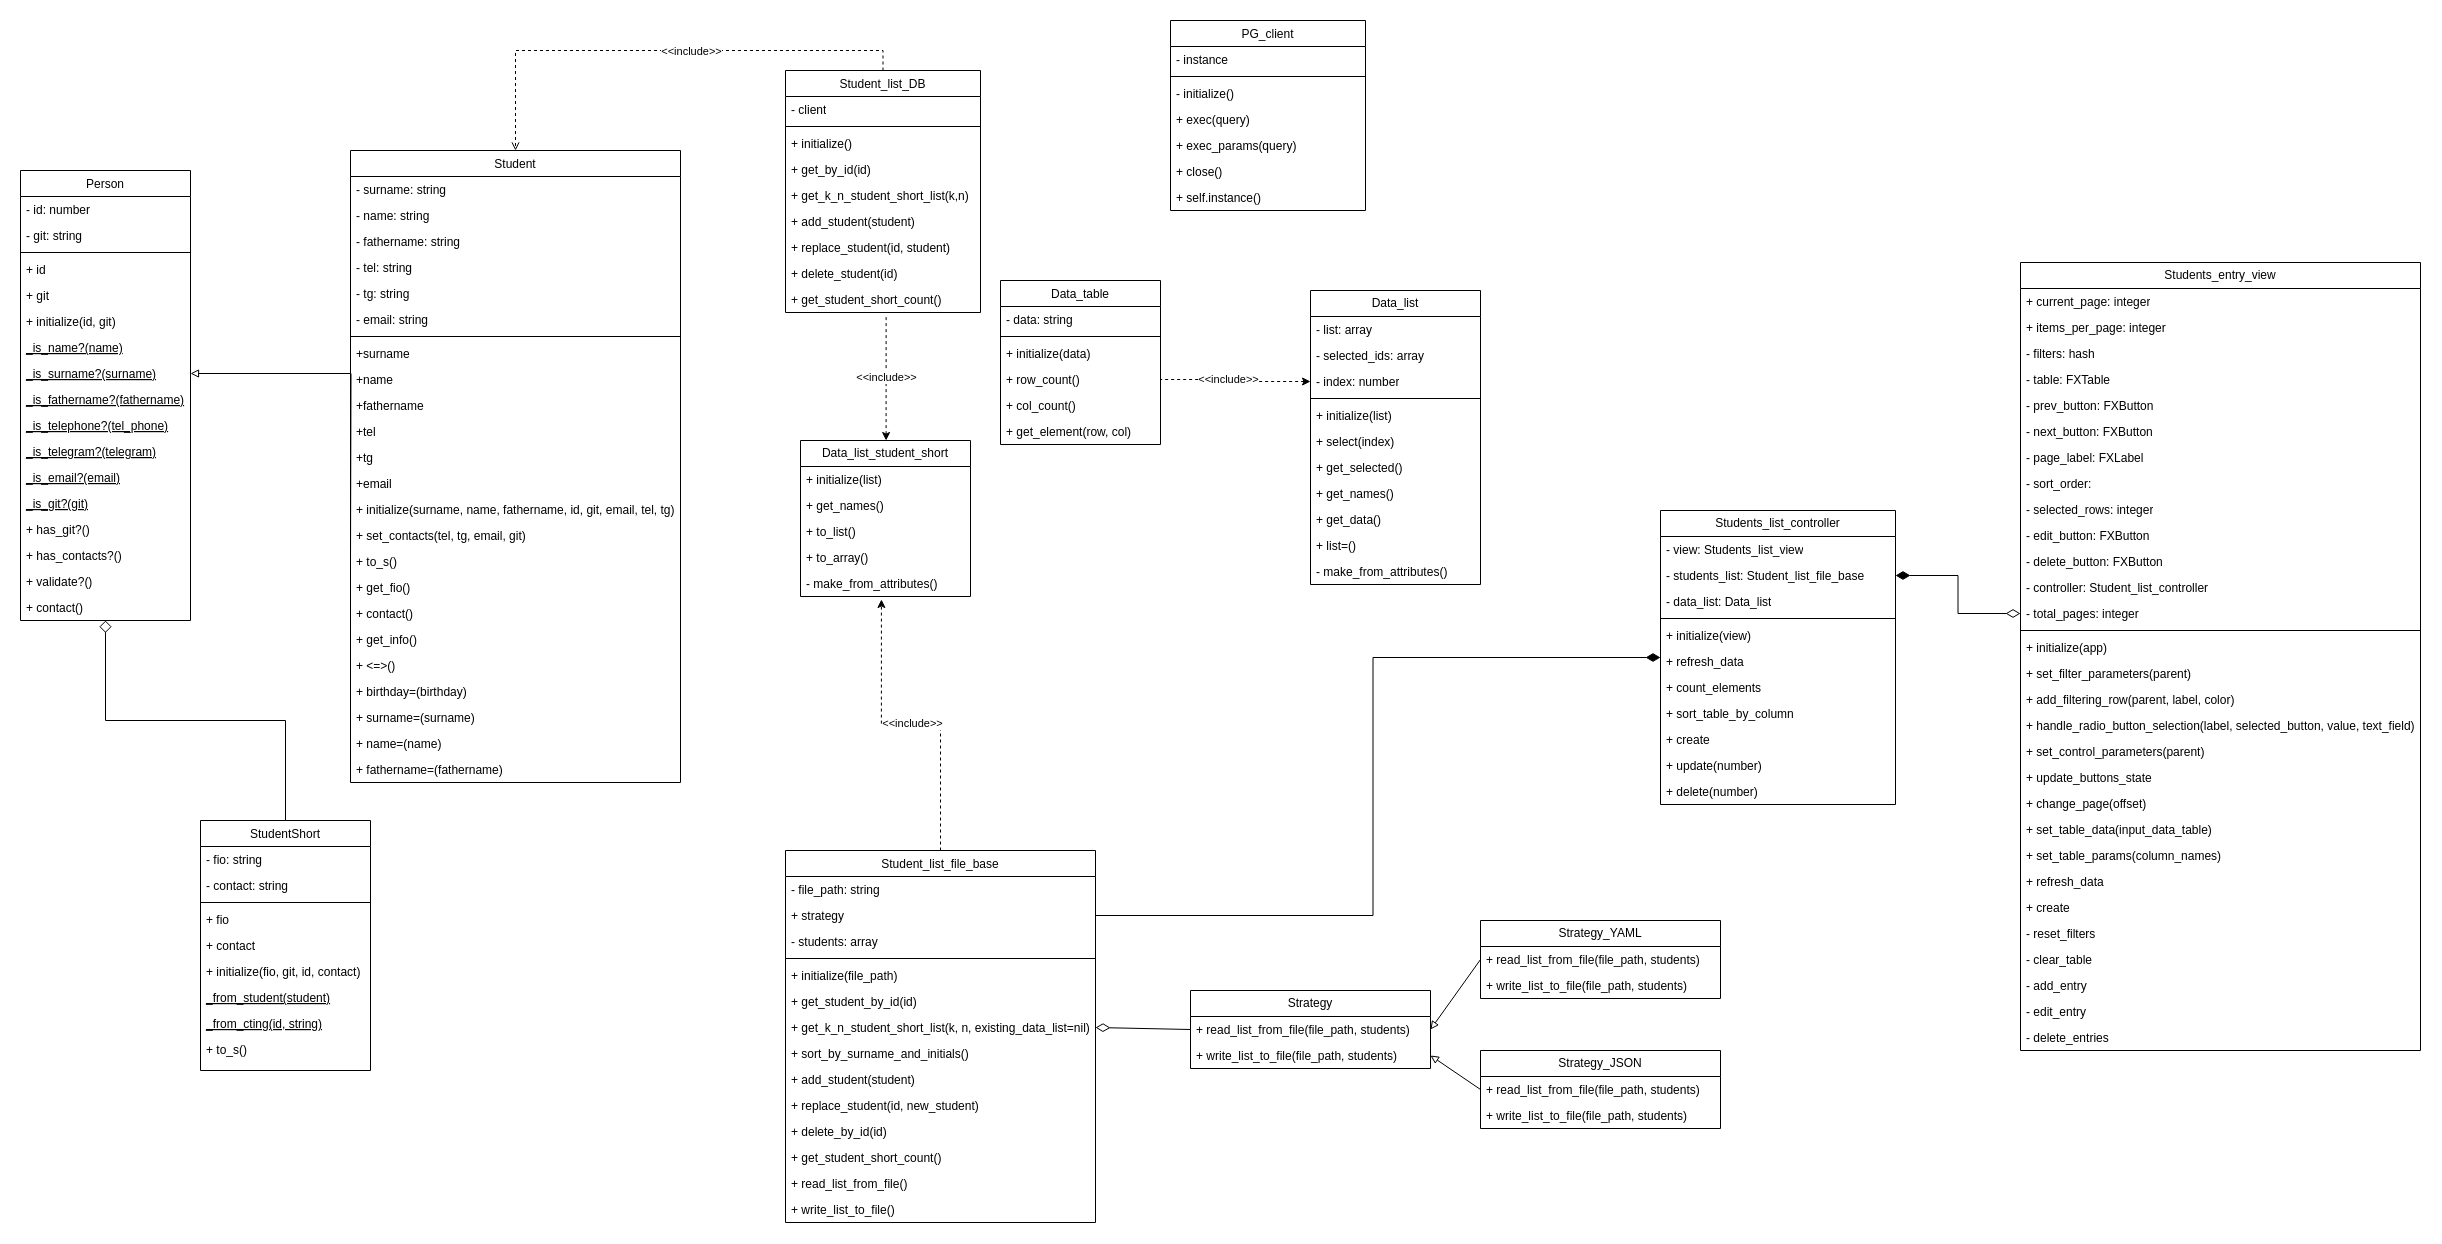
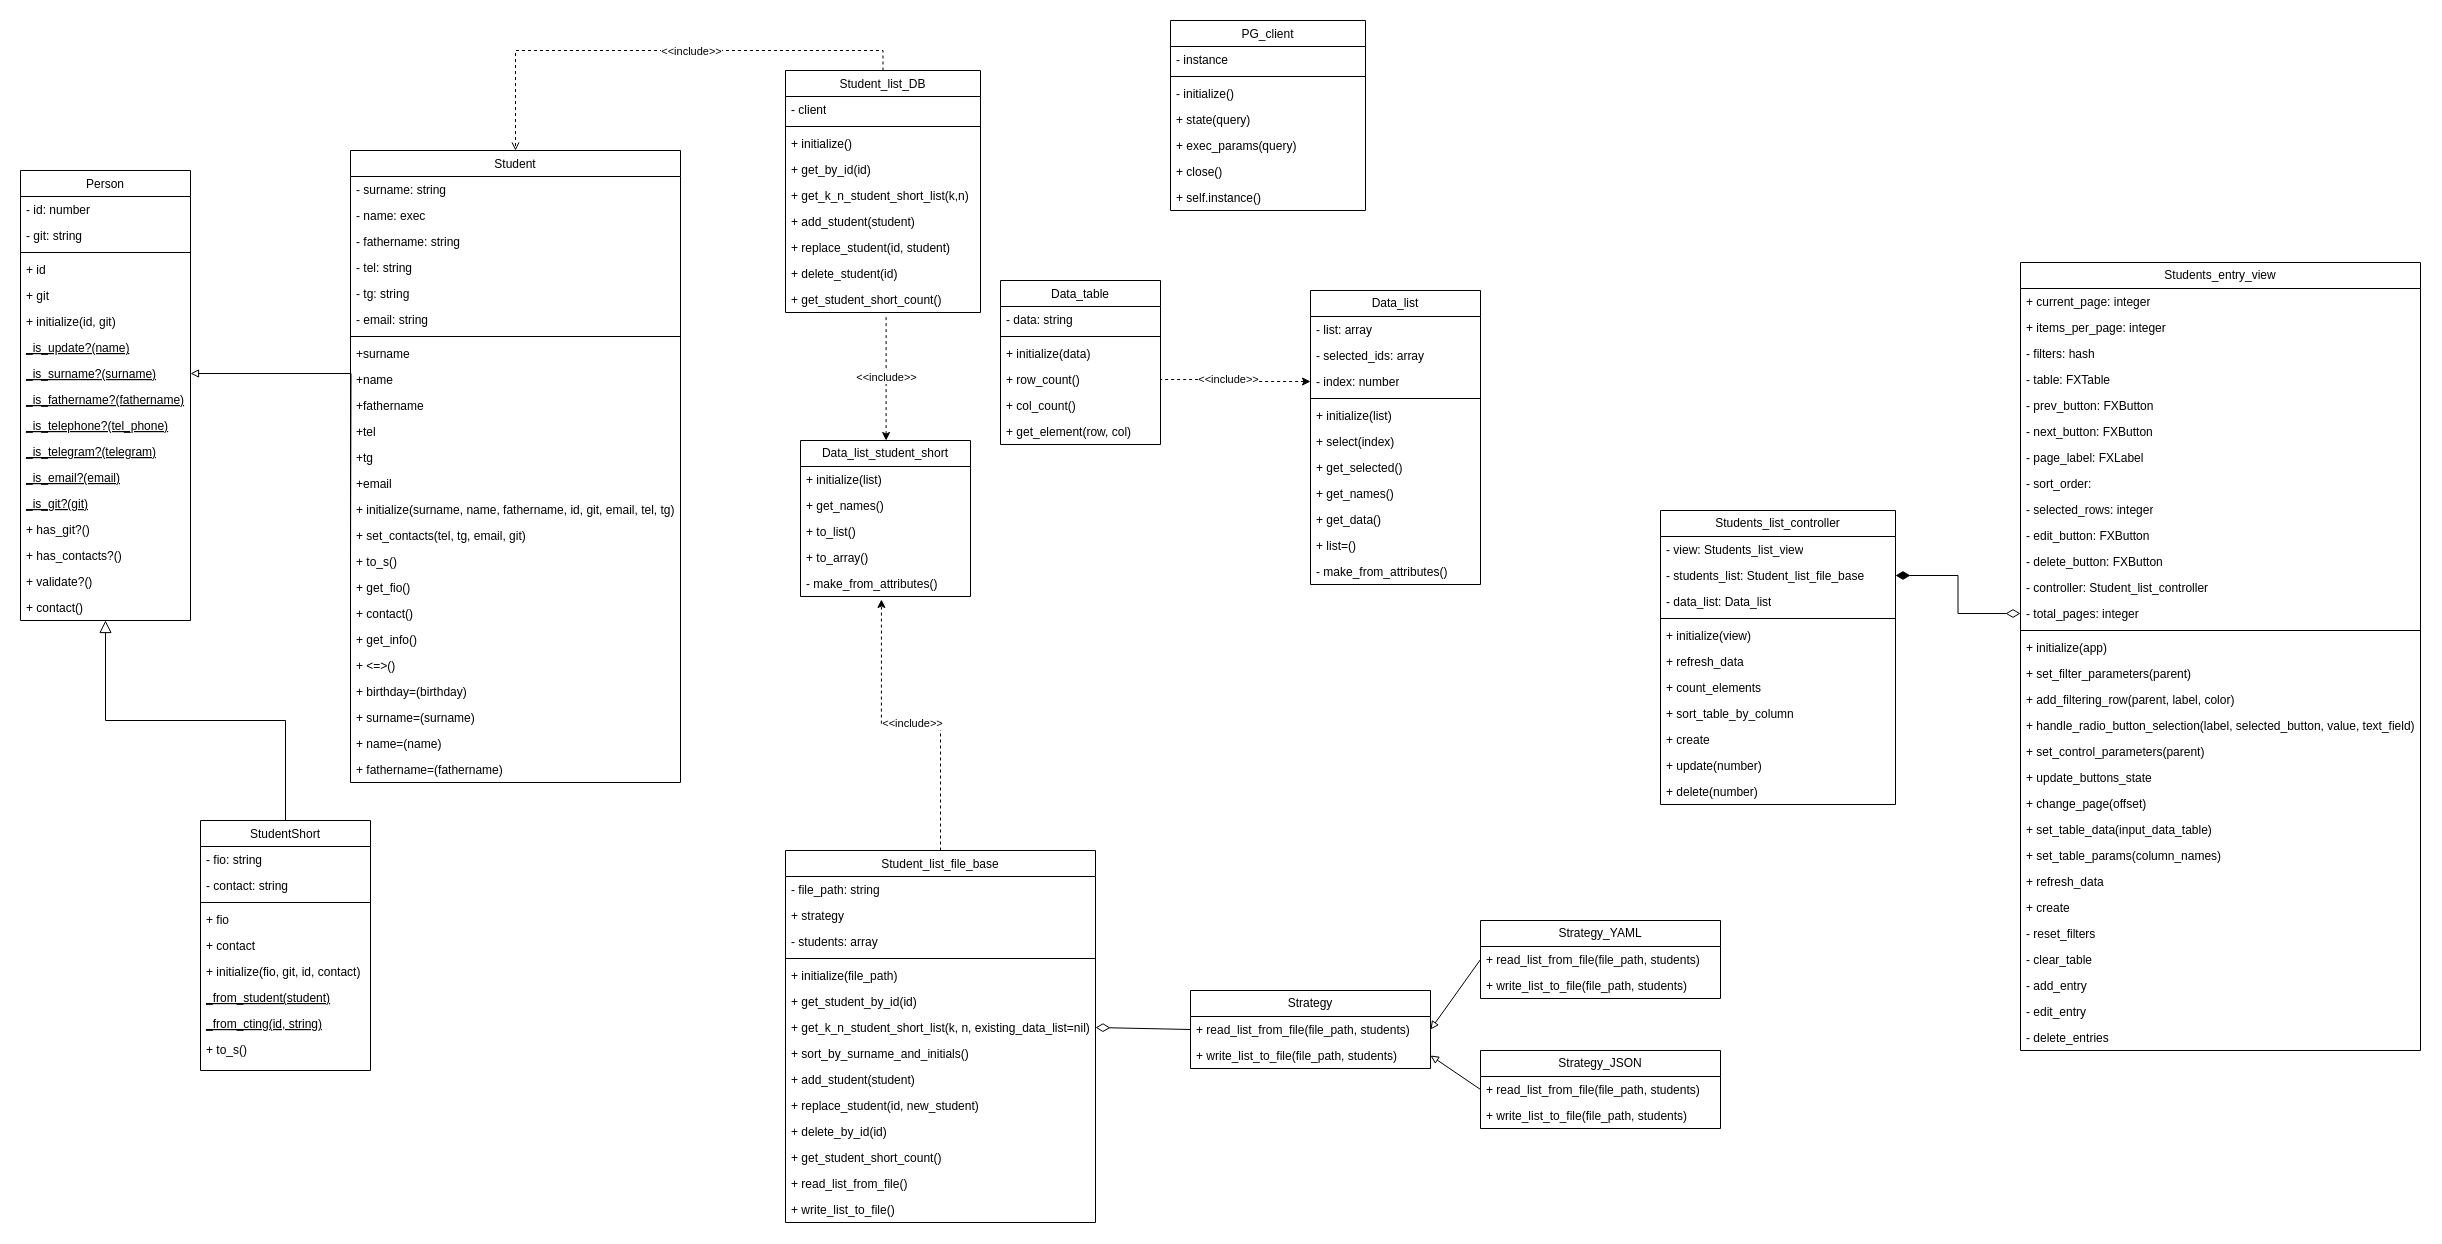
(1219, 121) -> (1222, 121)
(397, 216) -> (392, 216)
(75, 348) -> (82, 348)
(106, 633) -> (106, 634)
(1373, 789) -> none
